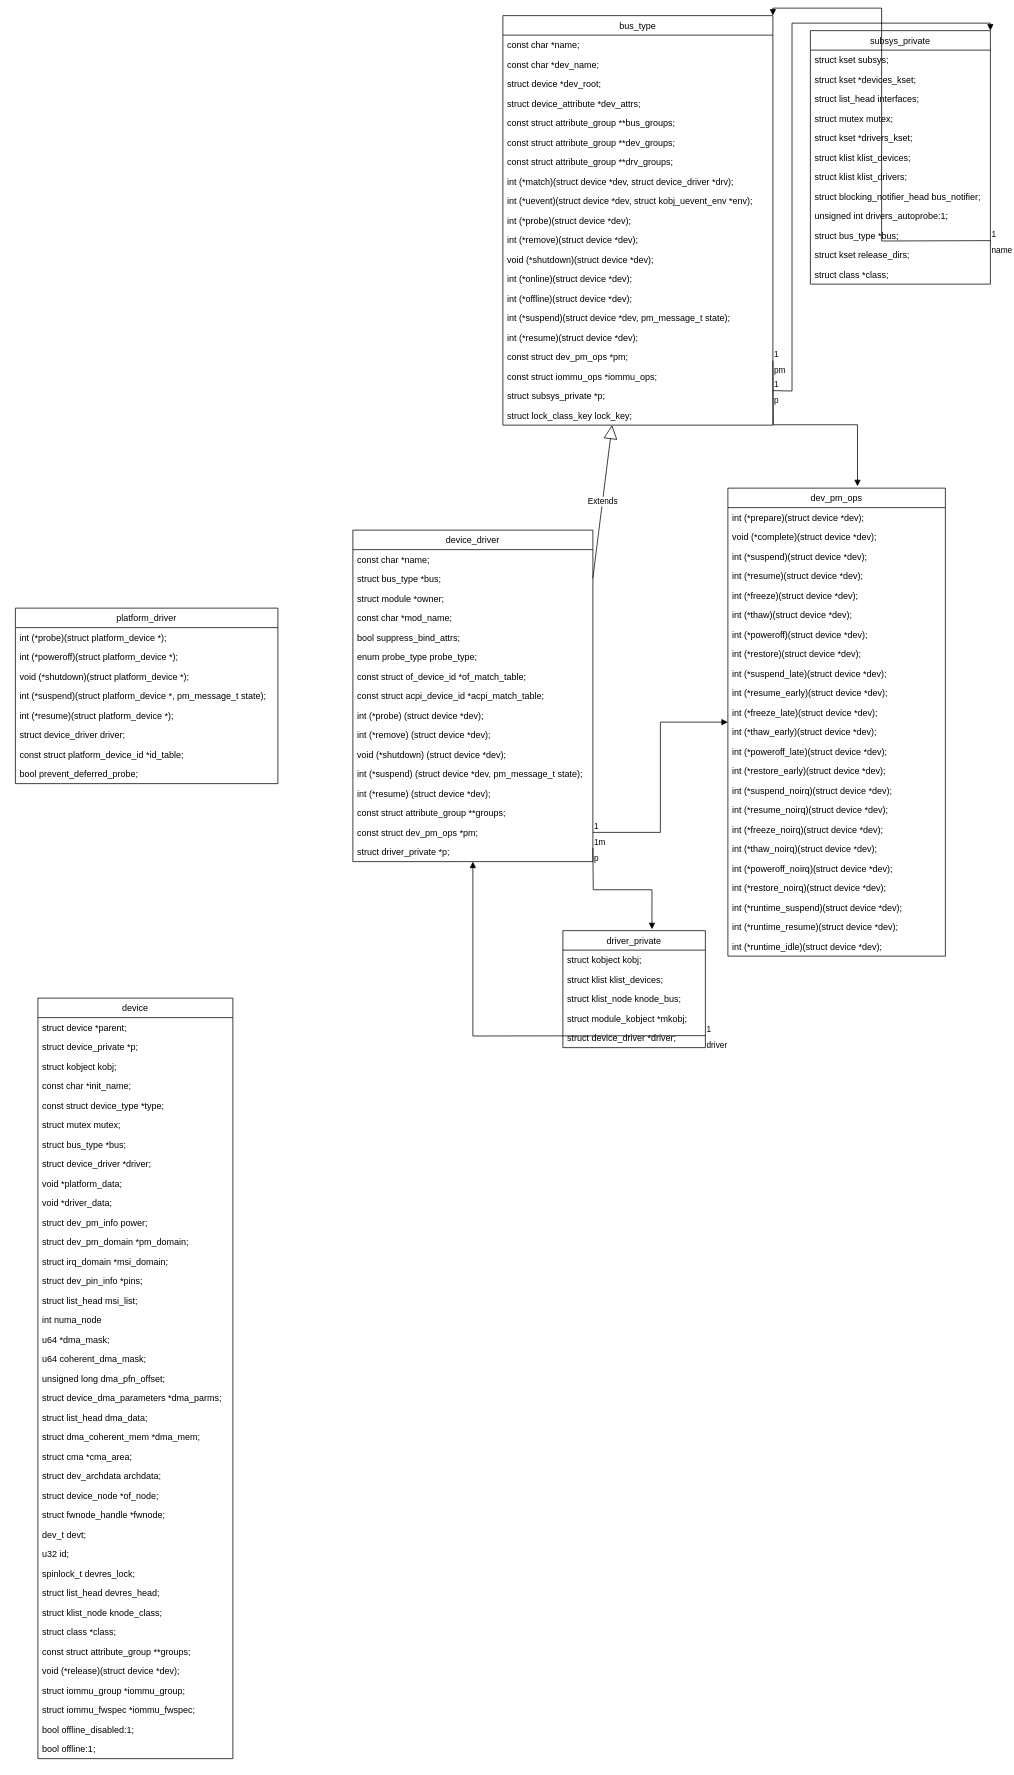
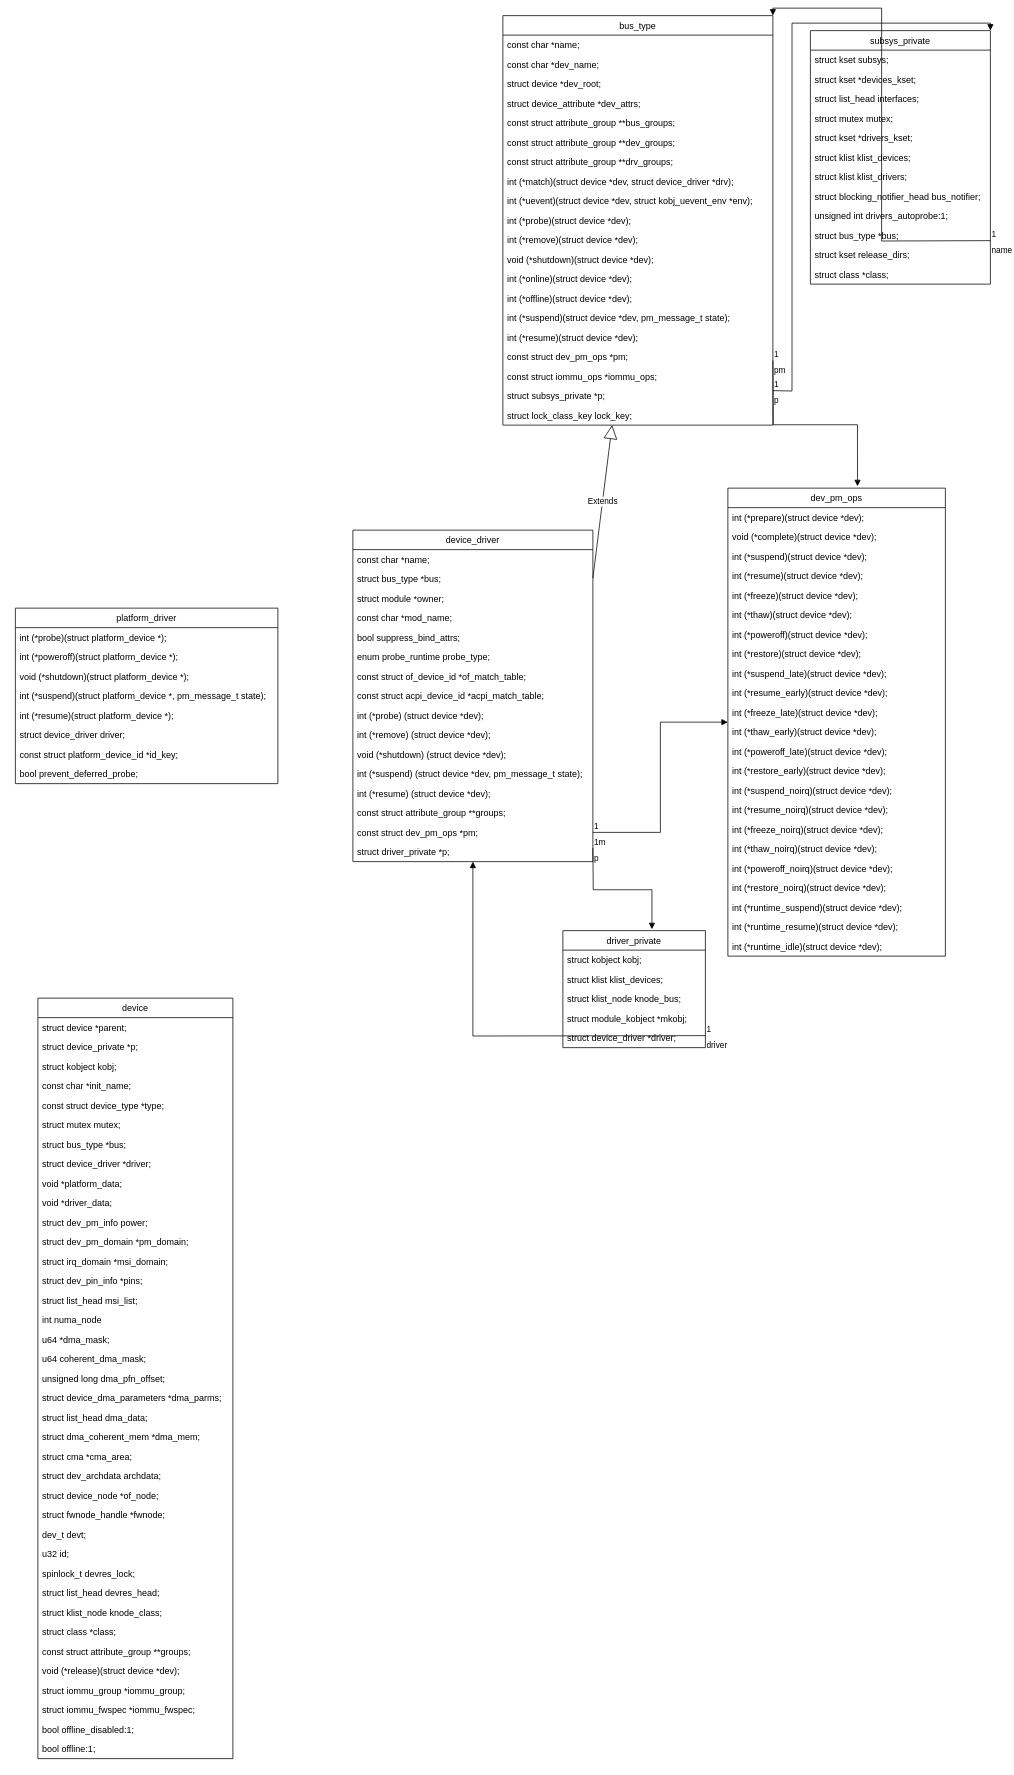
(422, 657) -> (428, 657)
(115, 755) -> (111, 755)
